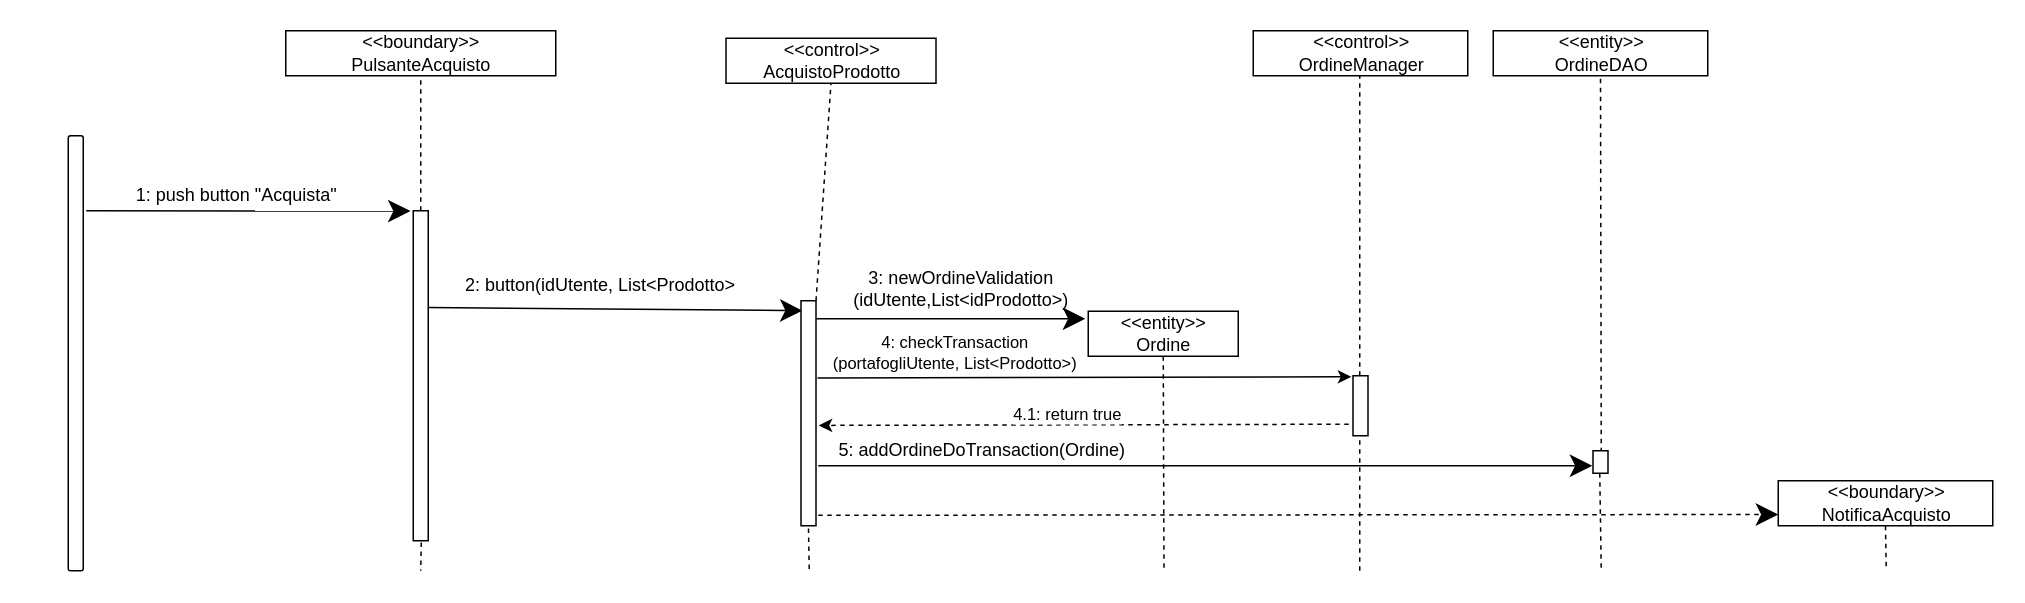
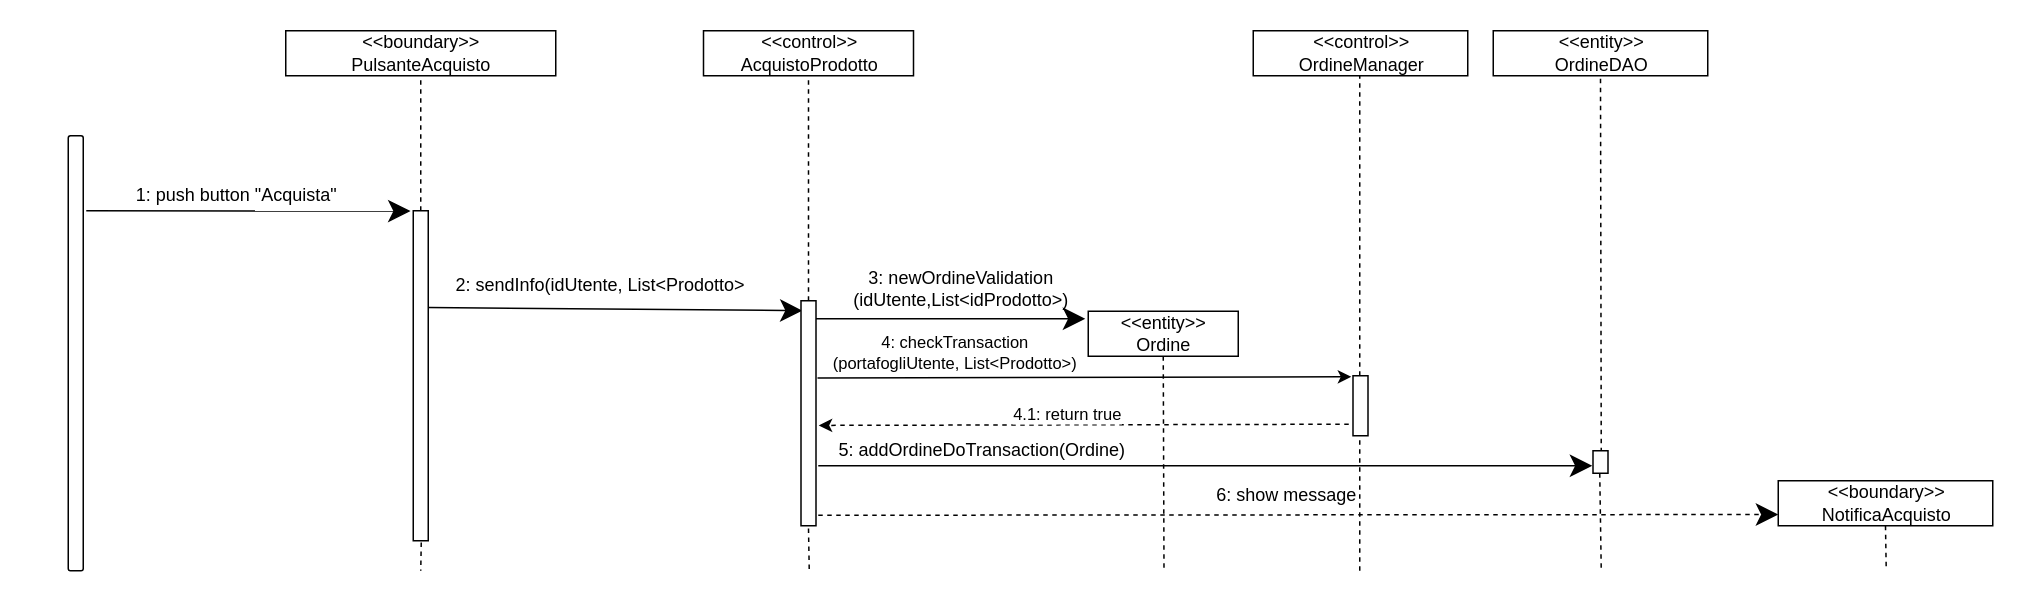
(831, 61) -> (809, 53)
(601, 286) -> (601, 286)
none -> (1286, 496)
